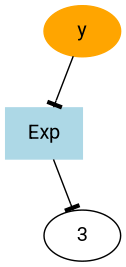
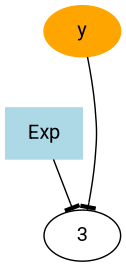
(65, 78) -> (96, 130)
